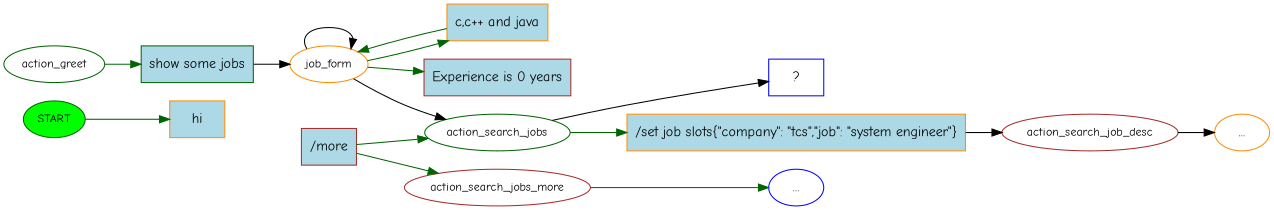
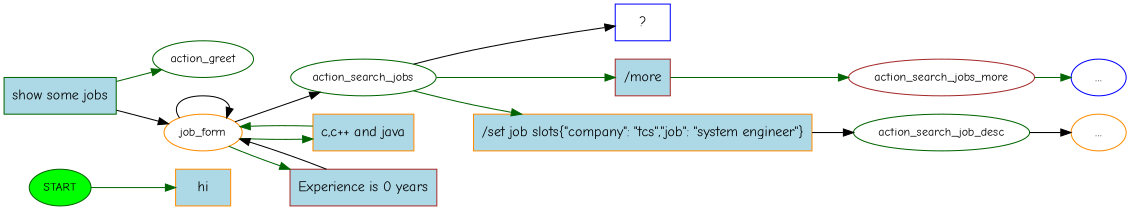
(118, 64) -> (134, 77)
(1090, 133) -> (942, 133)
(387, 142) -> (521, 77)
none -> (288, 155)
